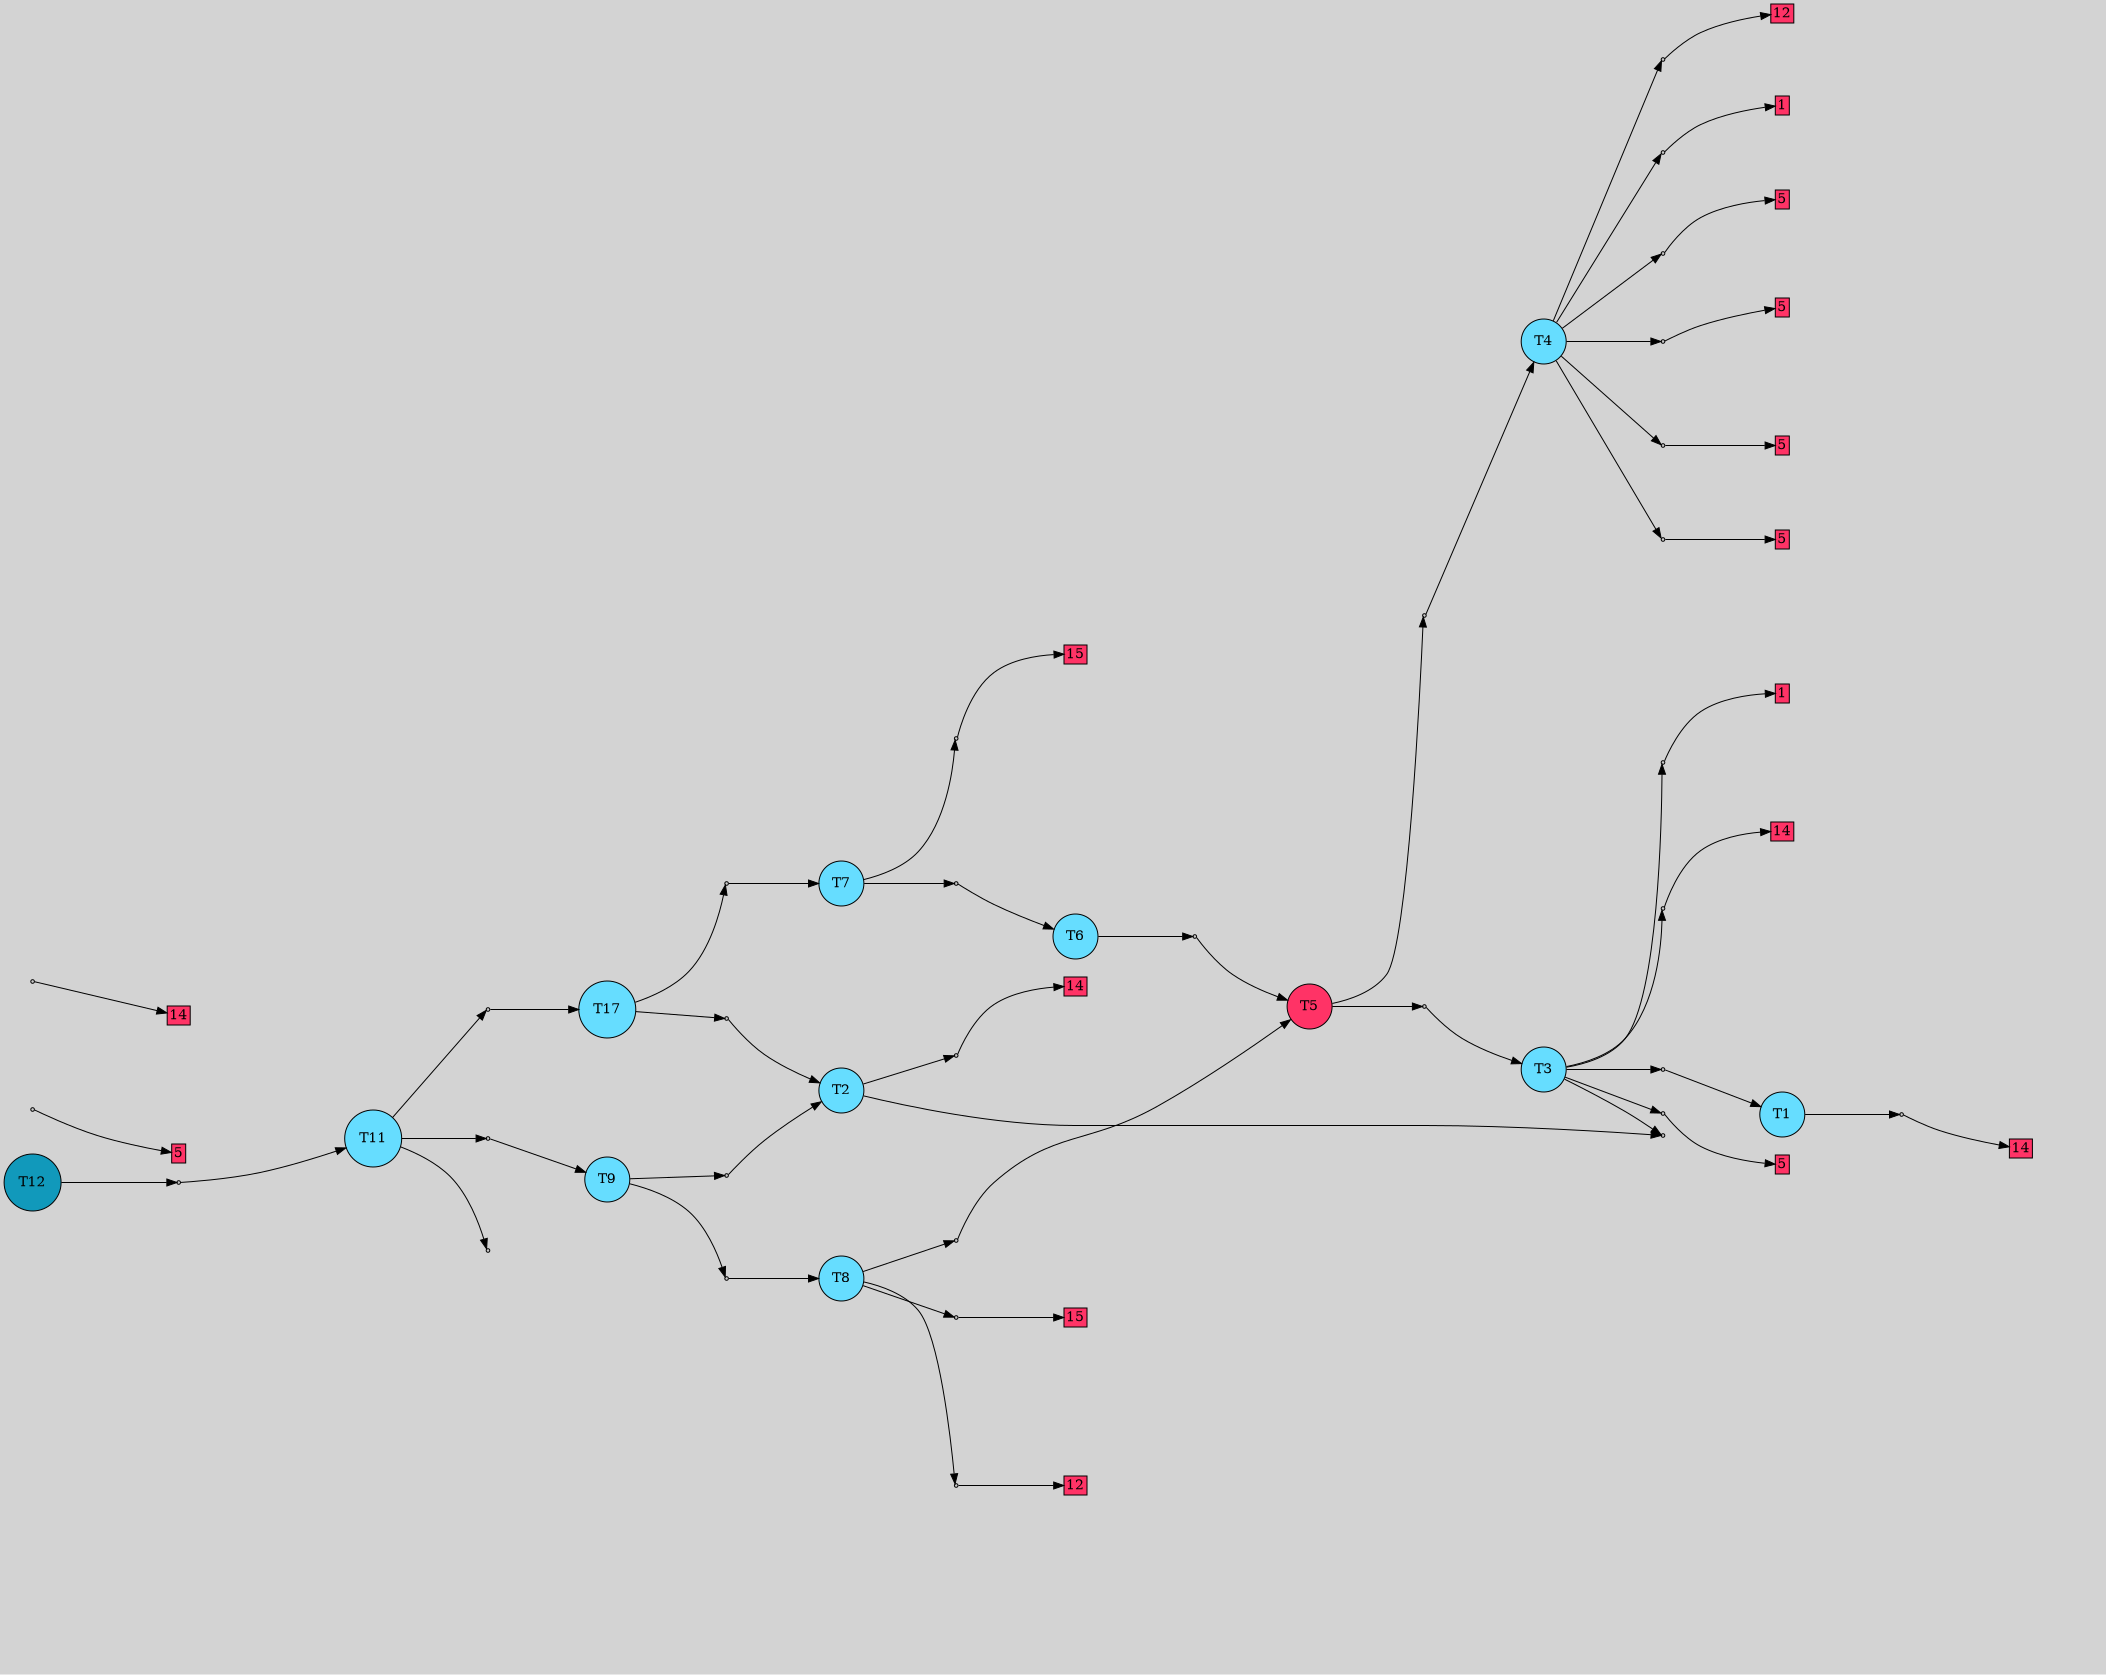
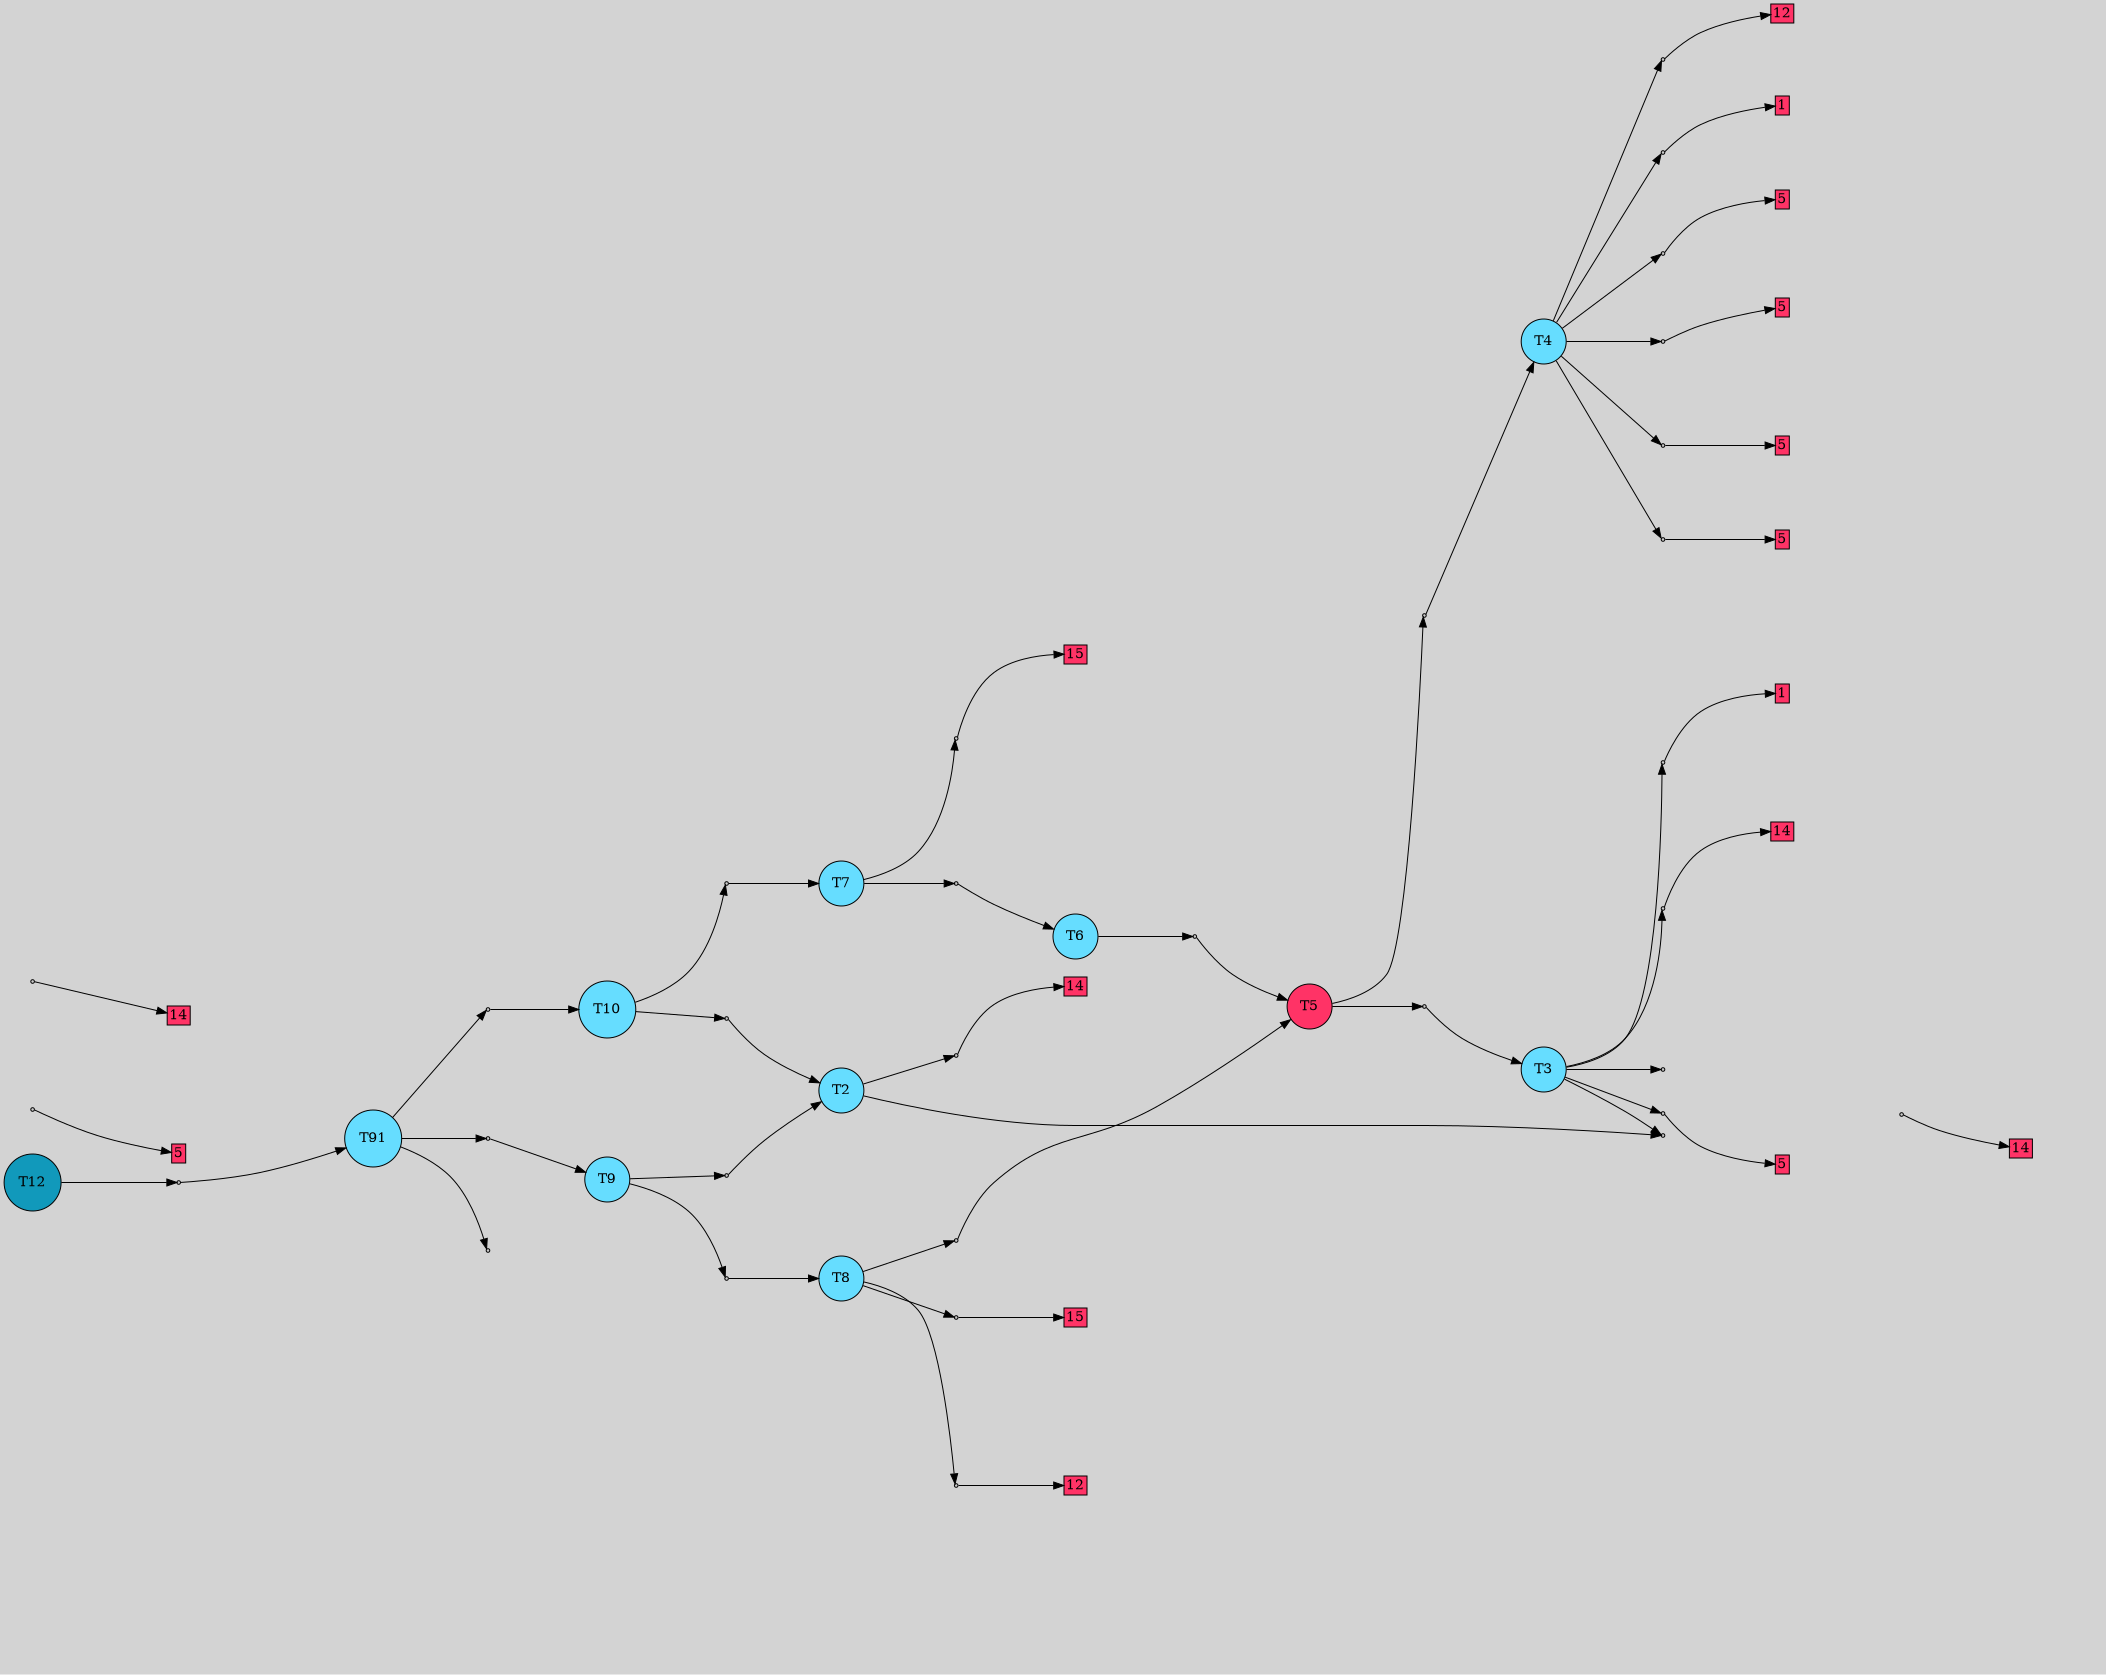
(607, 1010) -> (607, 1010)
(1782, 1114) -> none
(373, 1138) -> (373, 1138)
